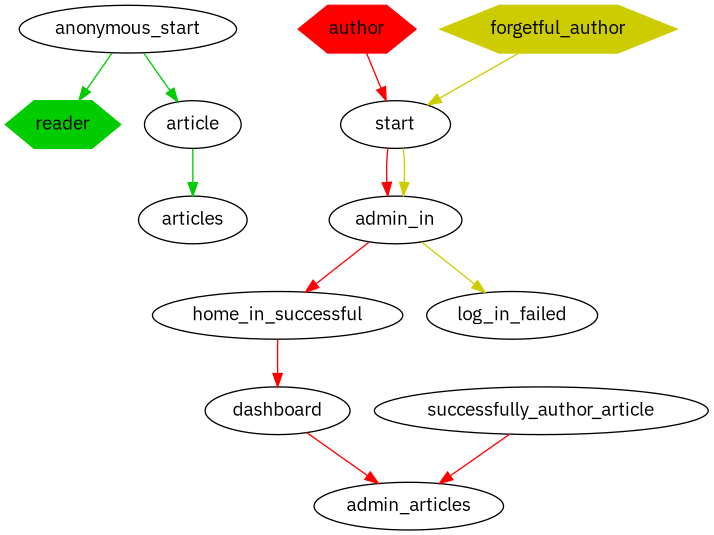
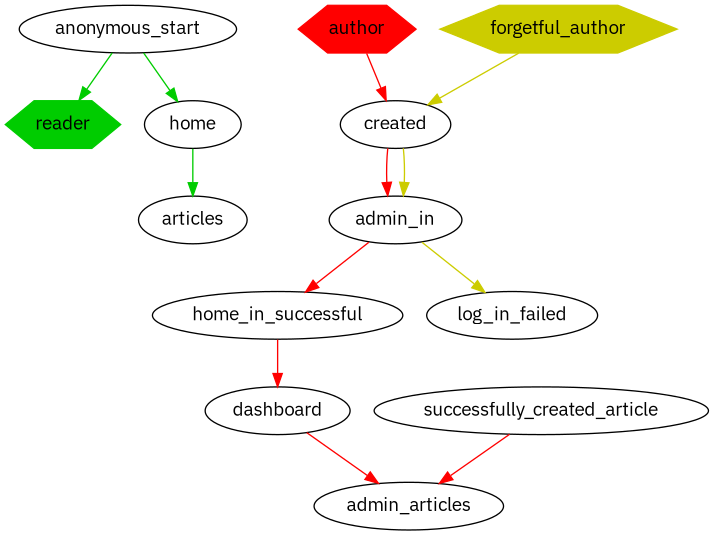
(193, 125) -> (193, 125)
(396, 125) -> (396, 125)
(541, 411) -> (541, 411)
